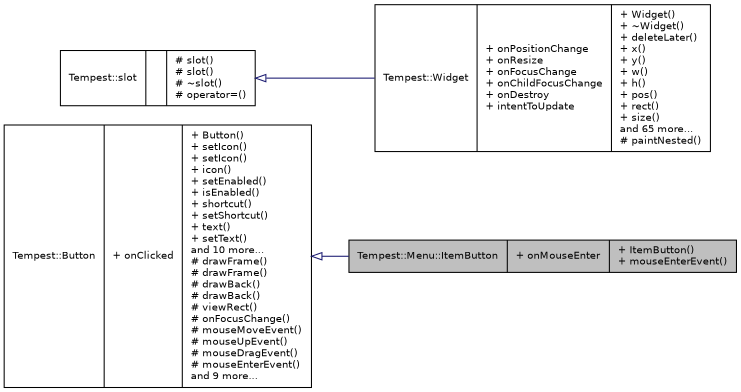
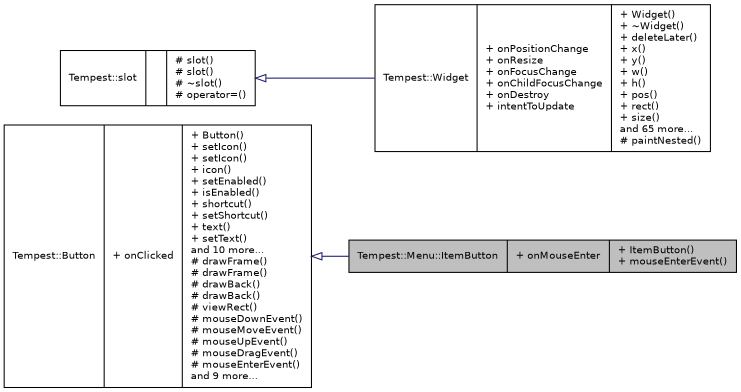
(241, 319) -> (247, 319)
